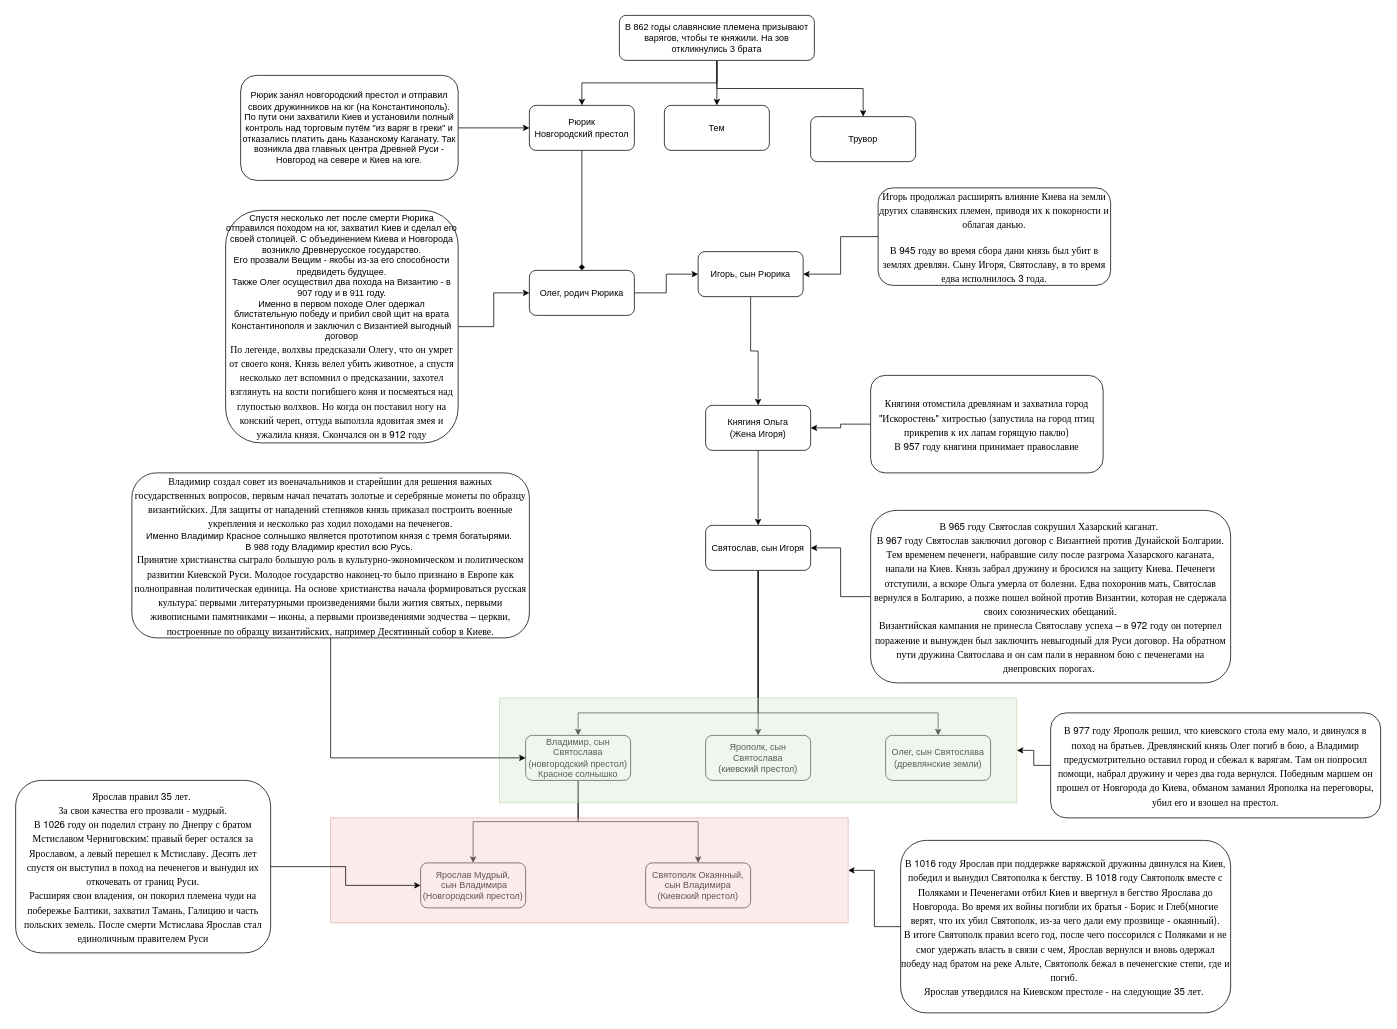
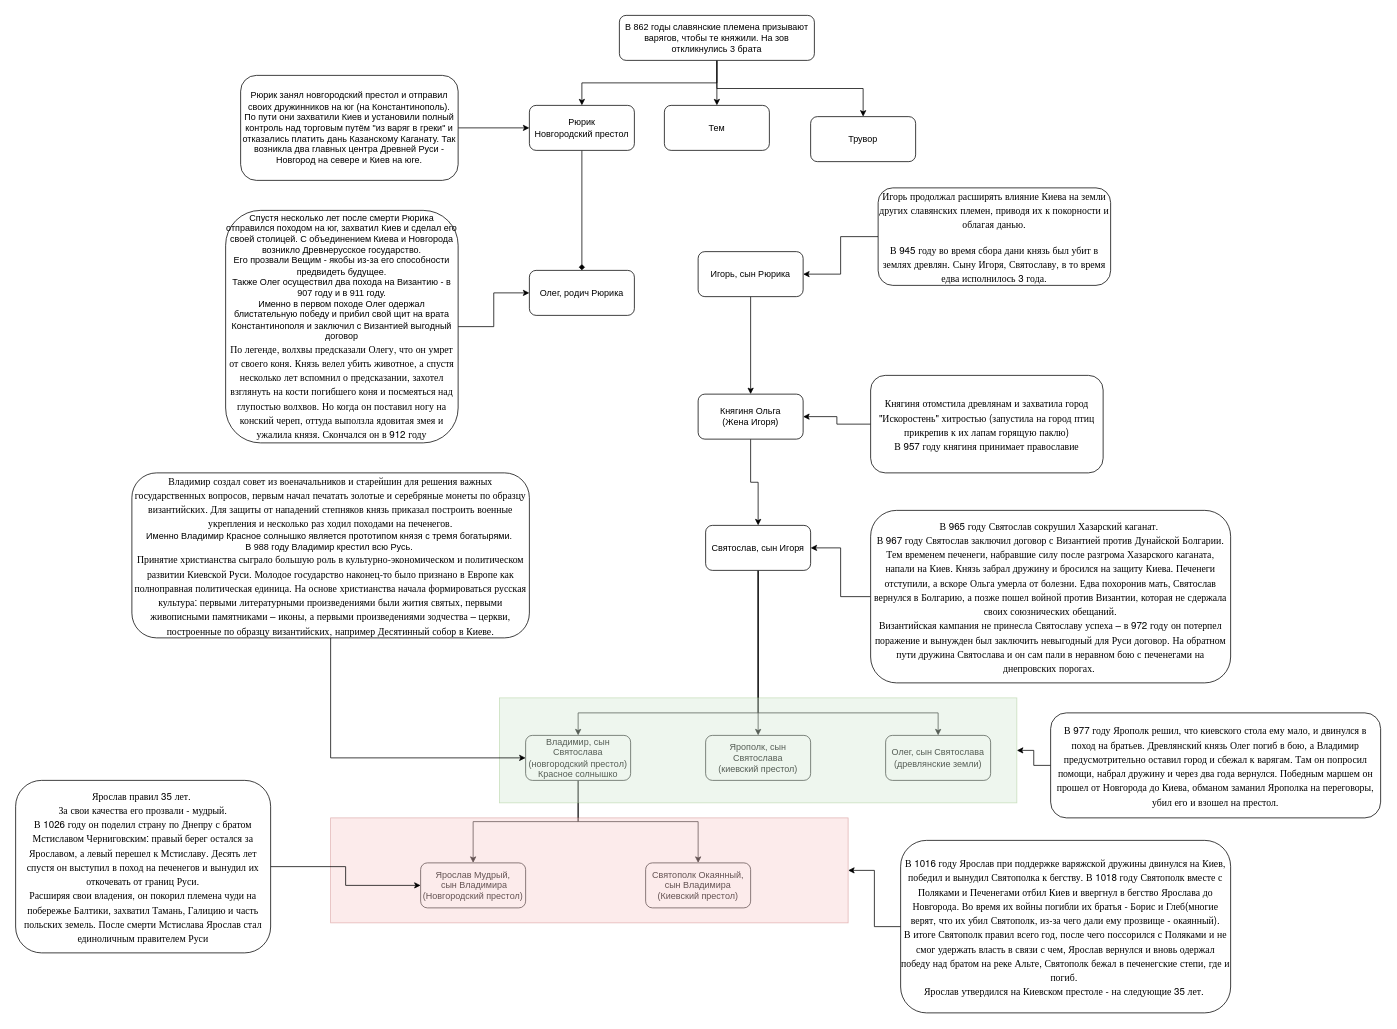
(666, 285) -> none
(758, 428) -> (750, 417)
